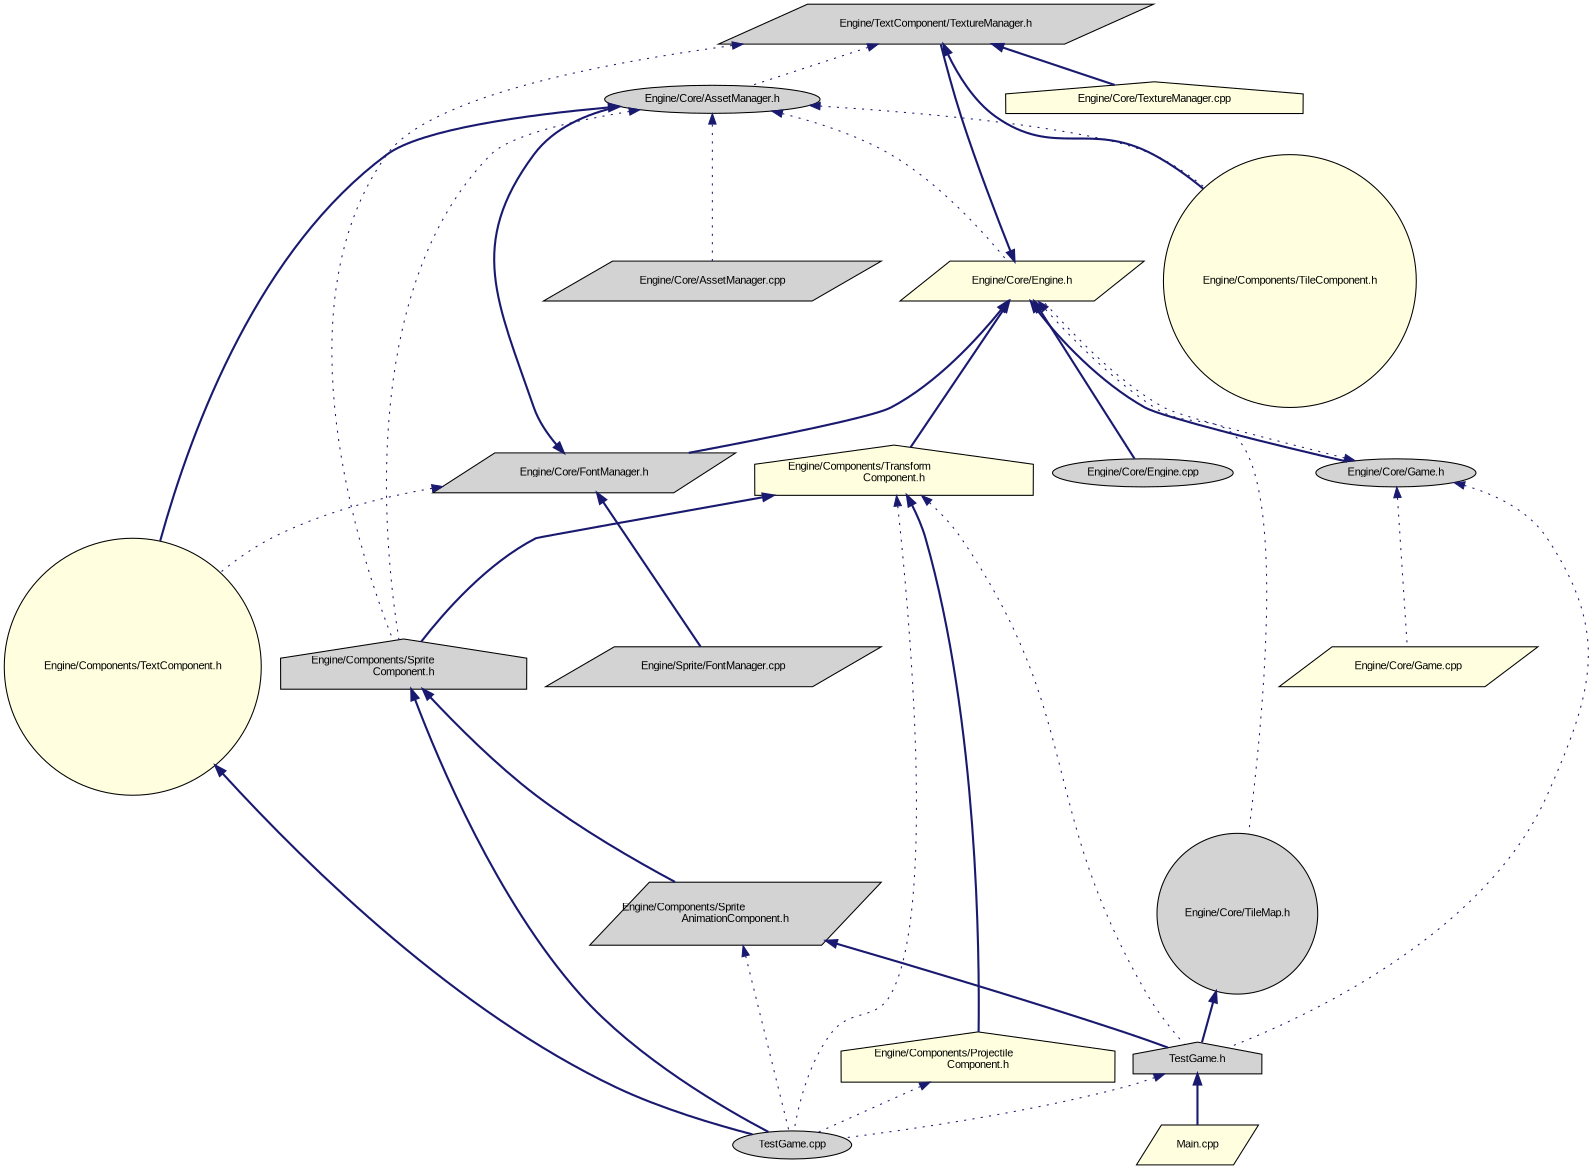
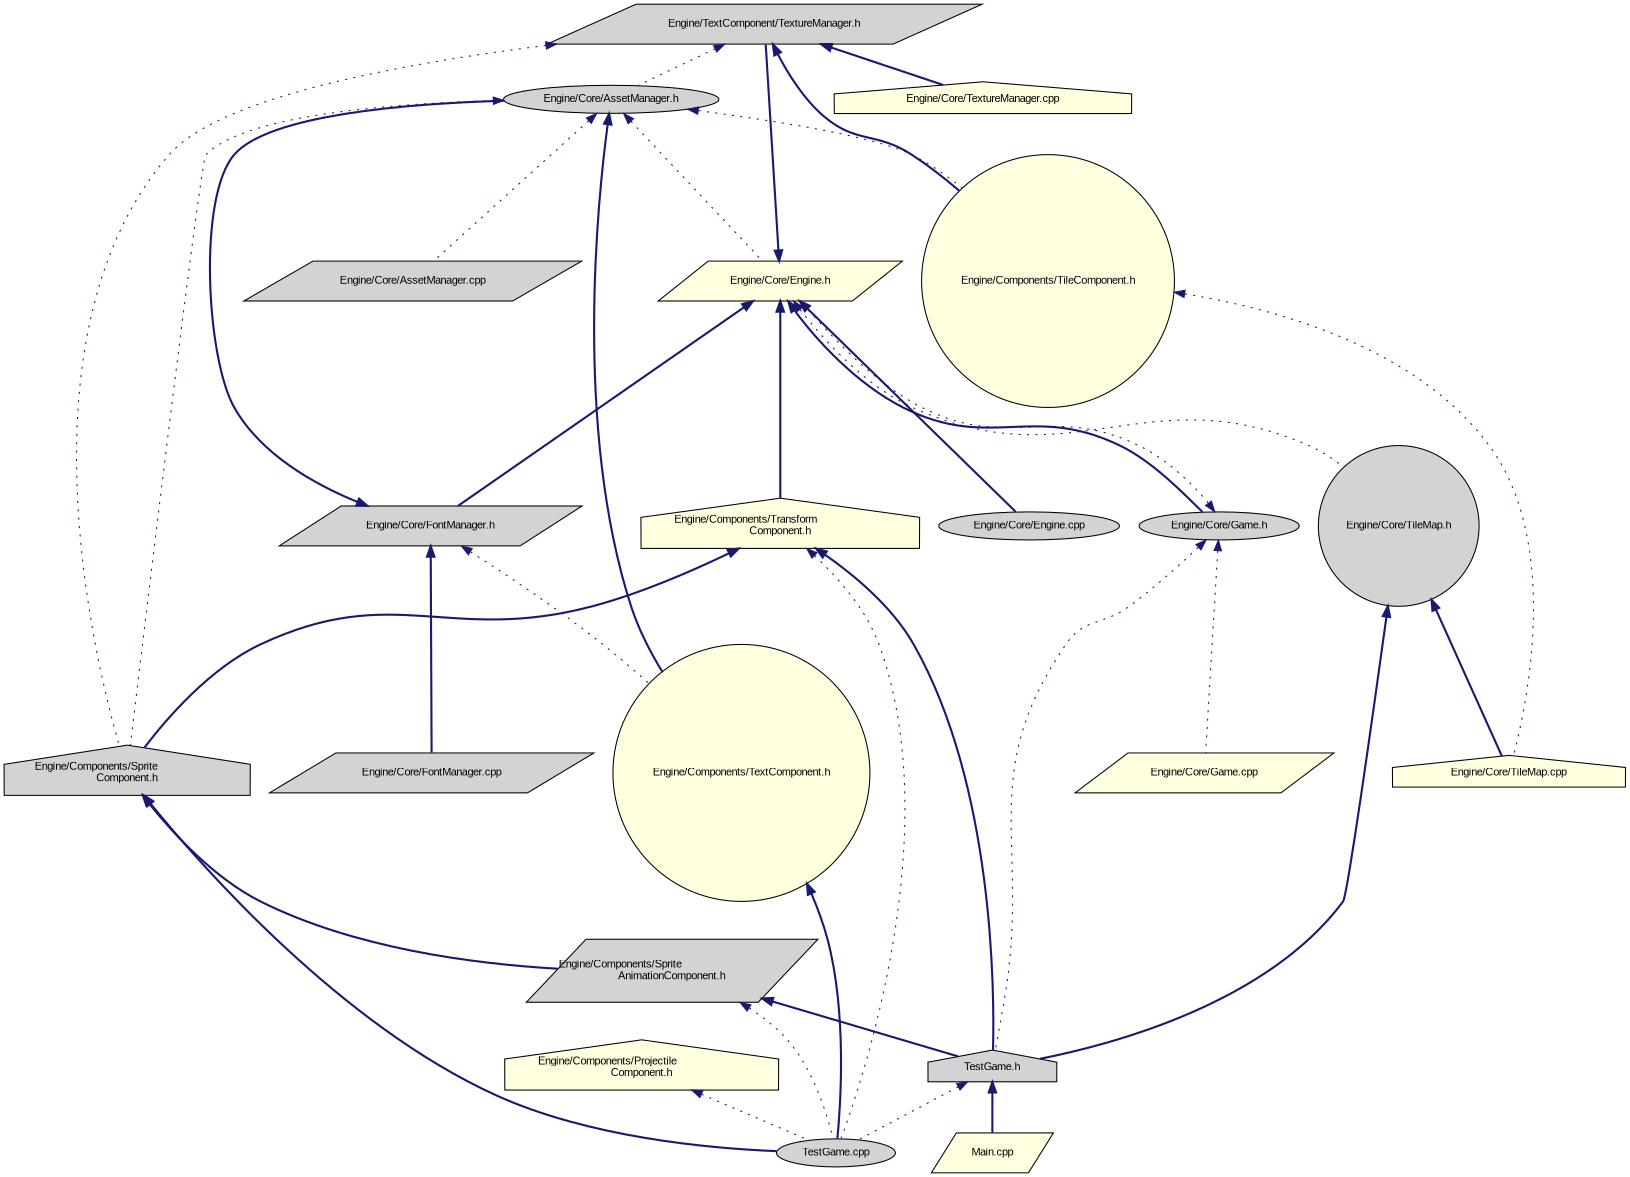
(713, 667) -> (432, 773)
(967, 765) -> none
(1061, 771) -> (965, 780)
none -> (1509, 773)
